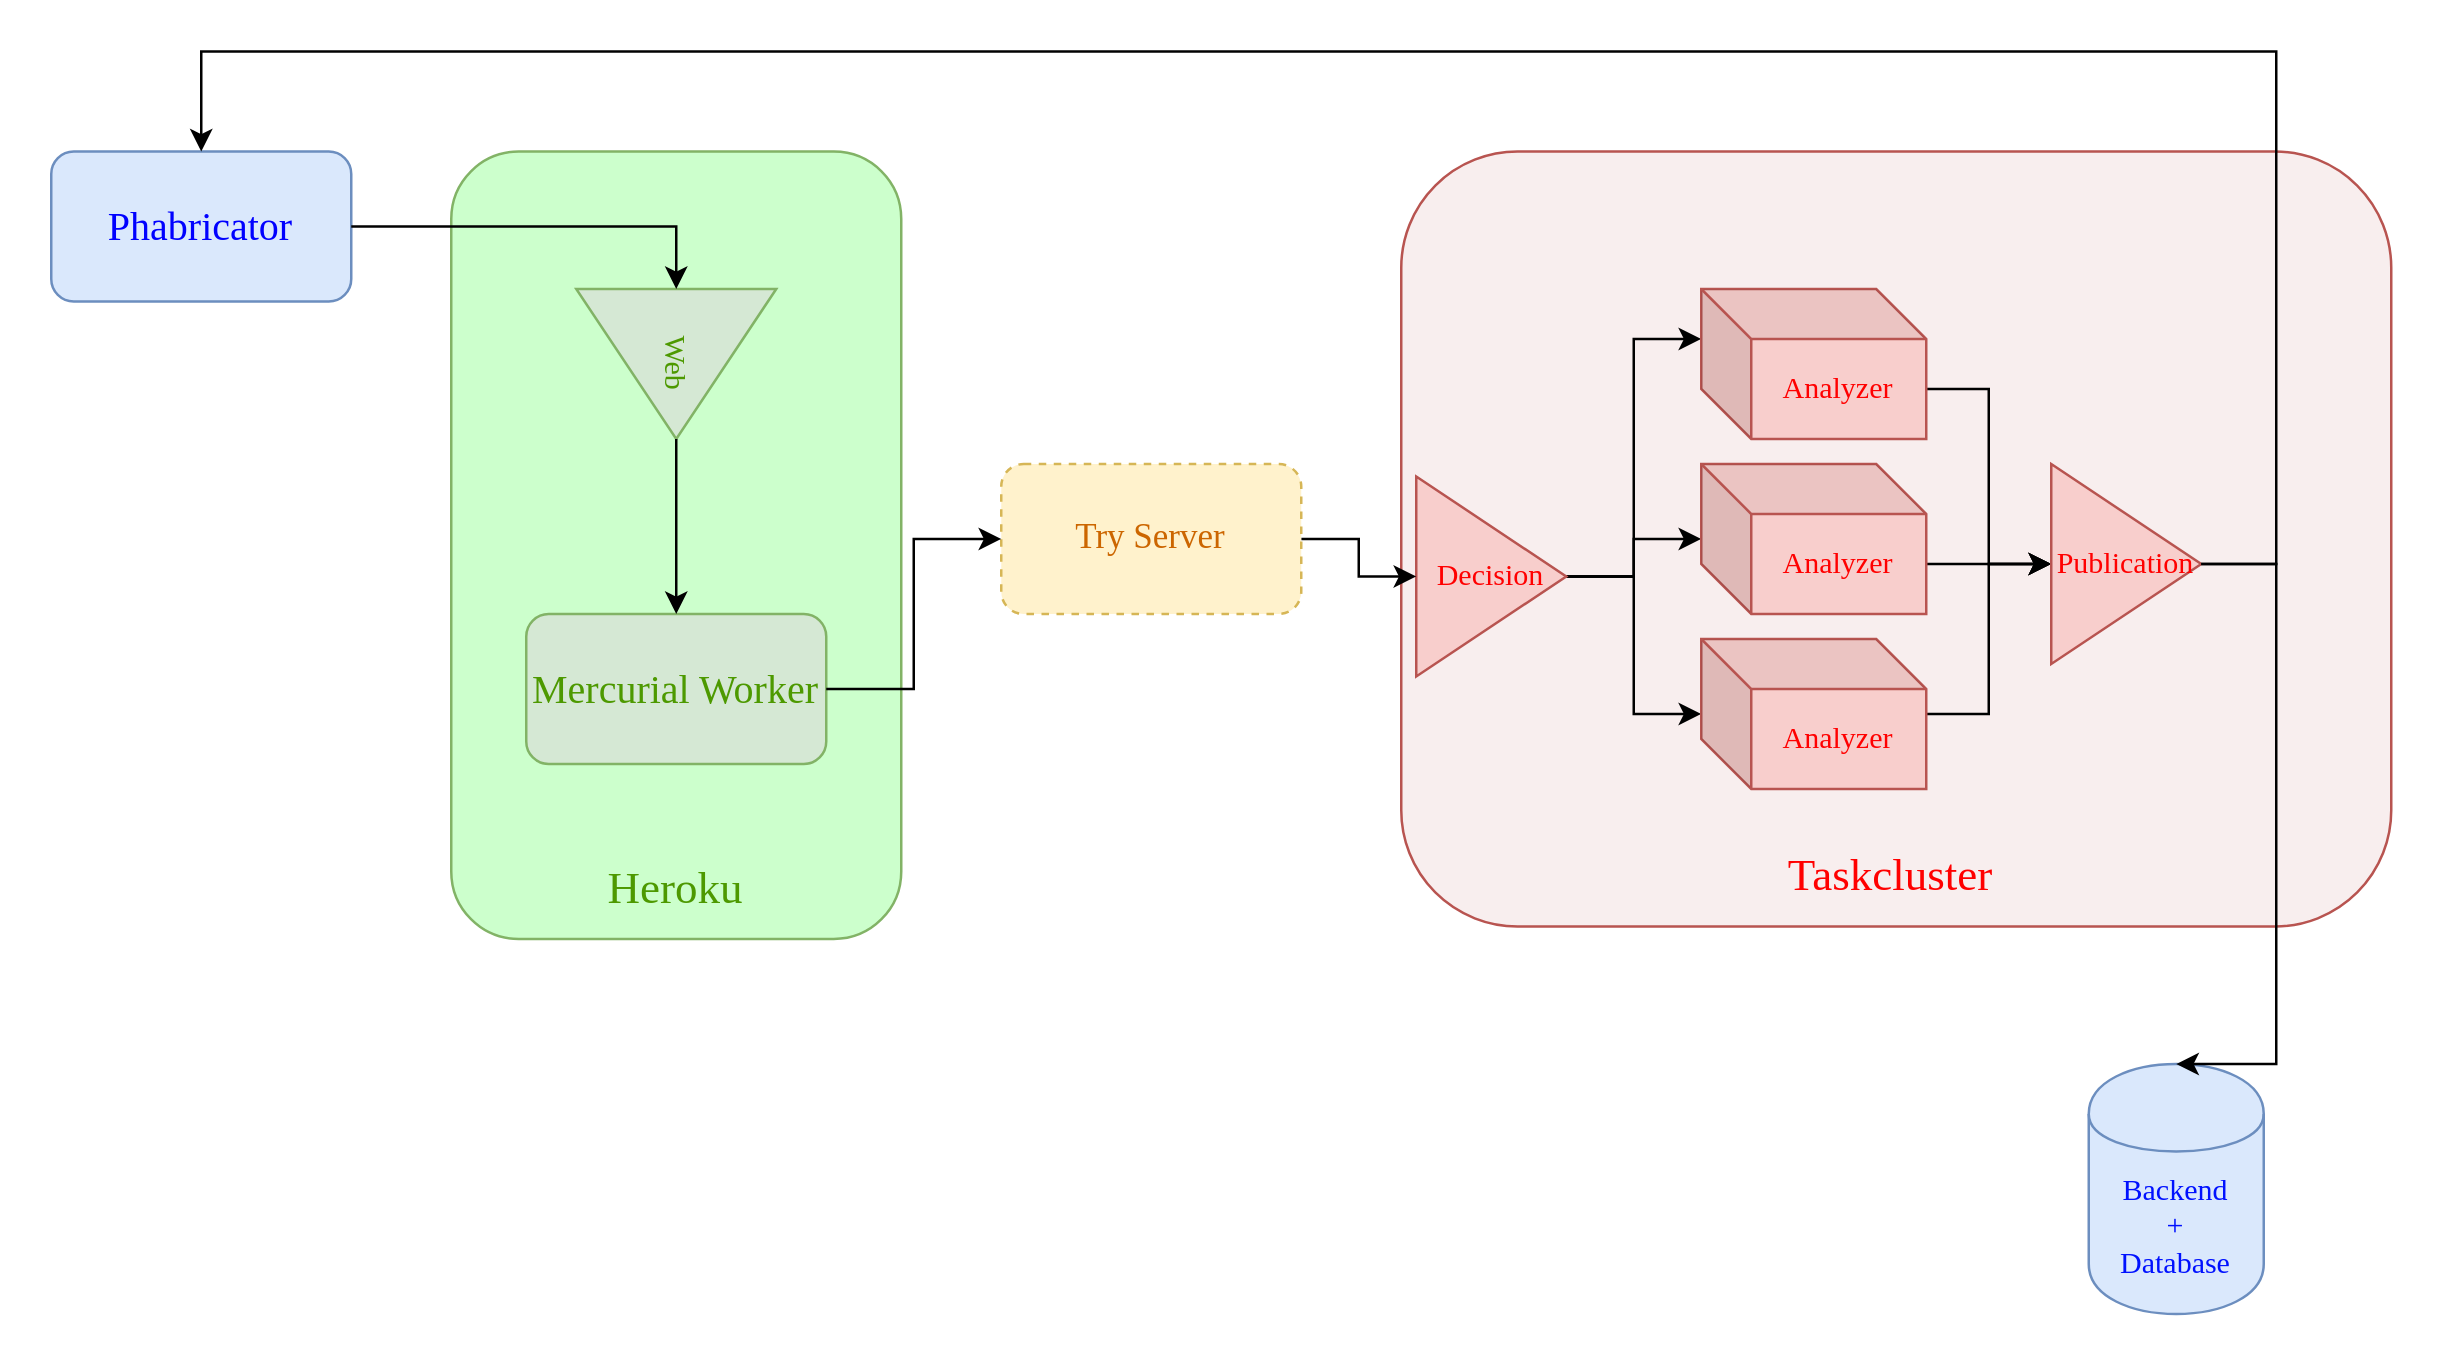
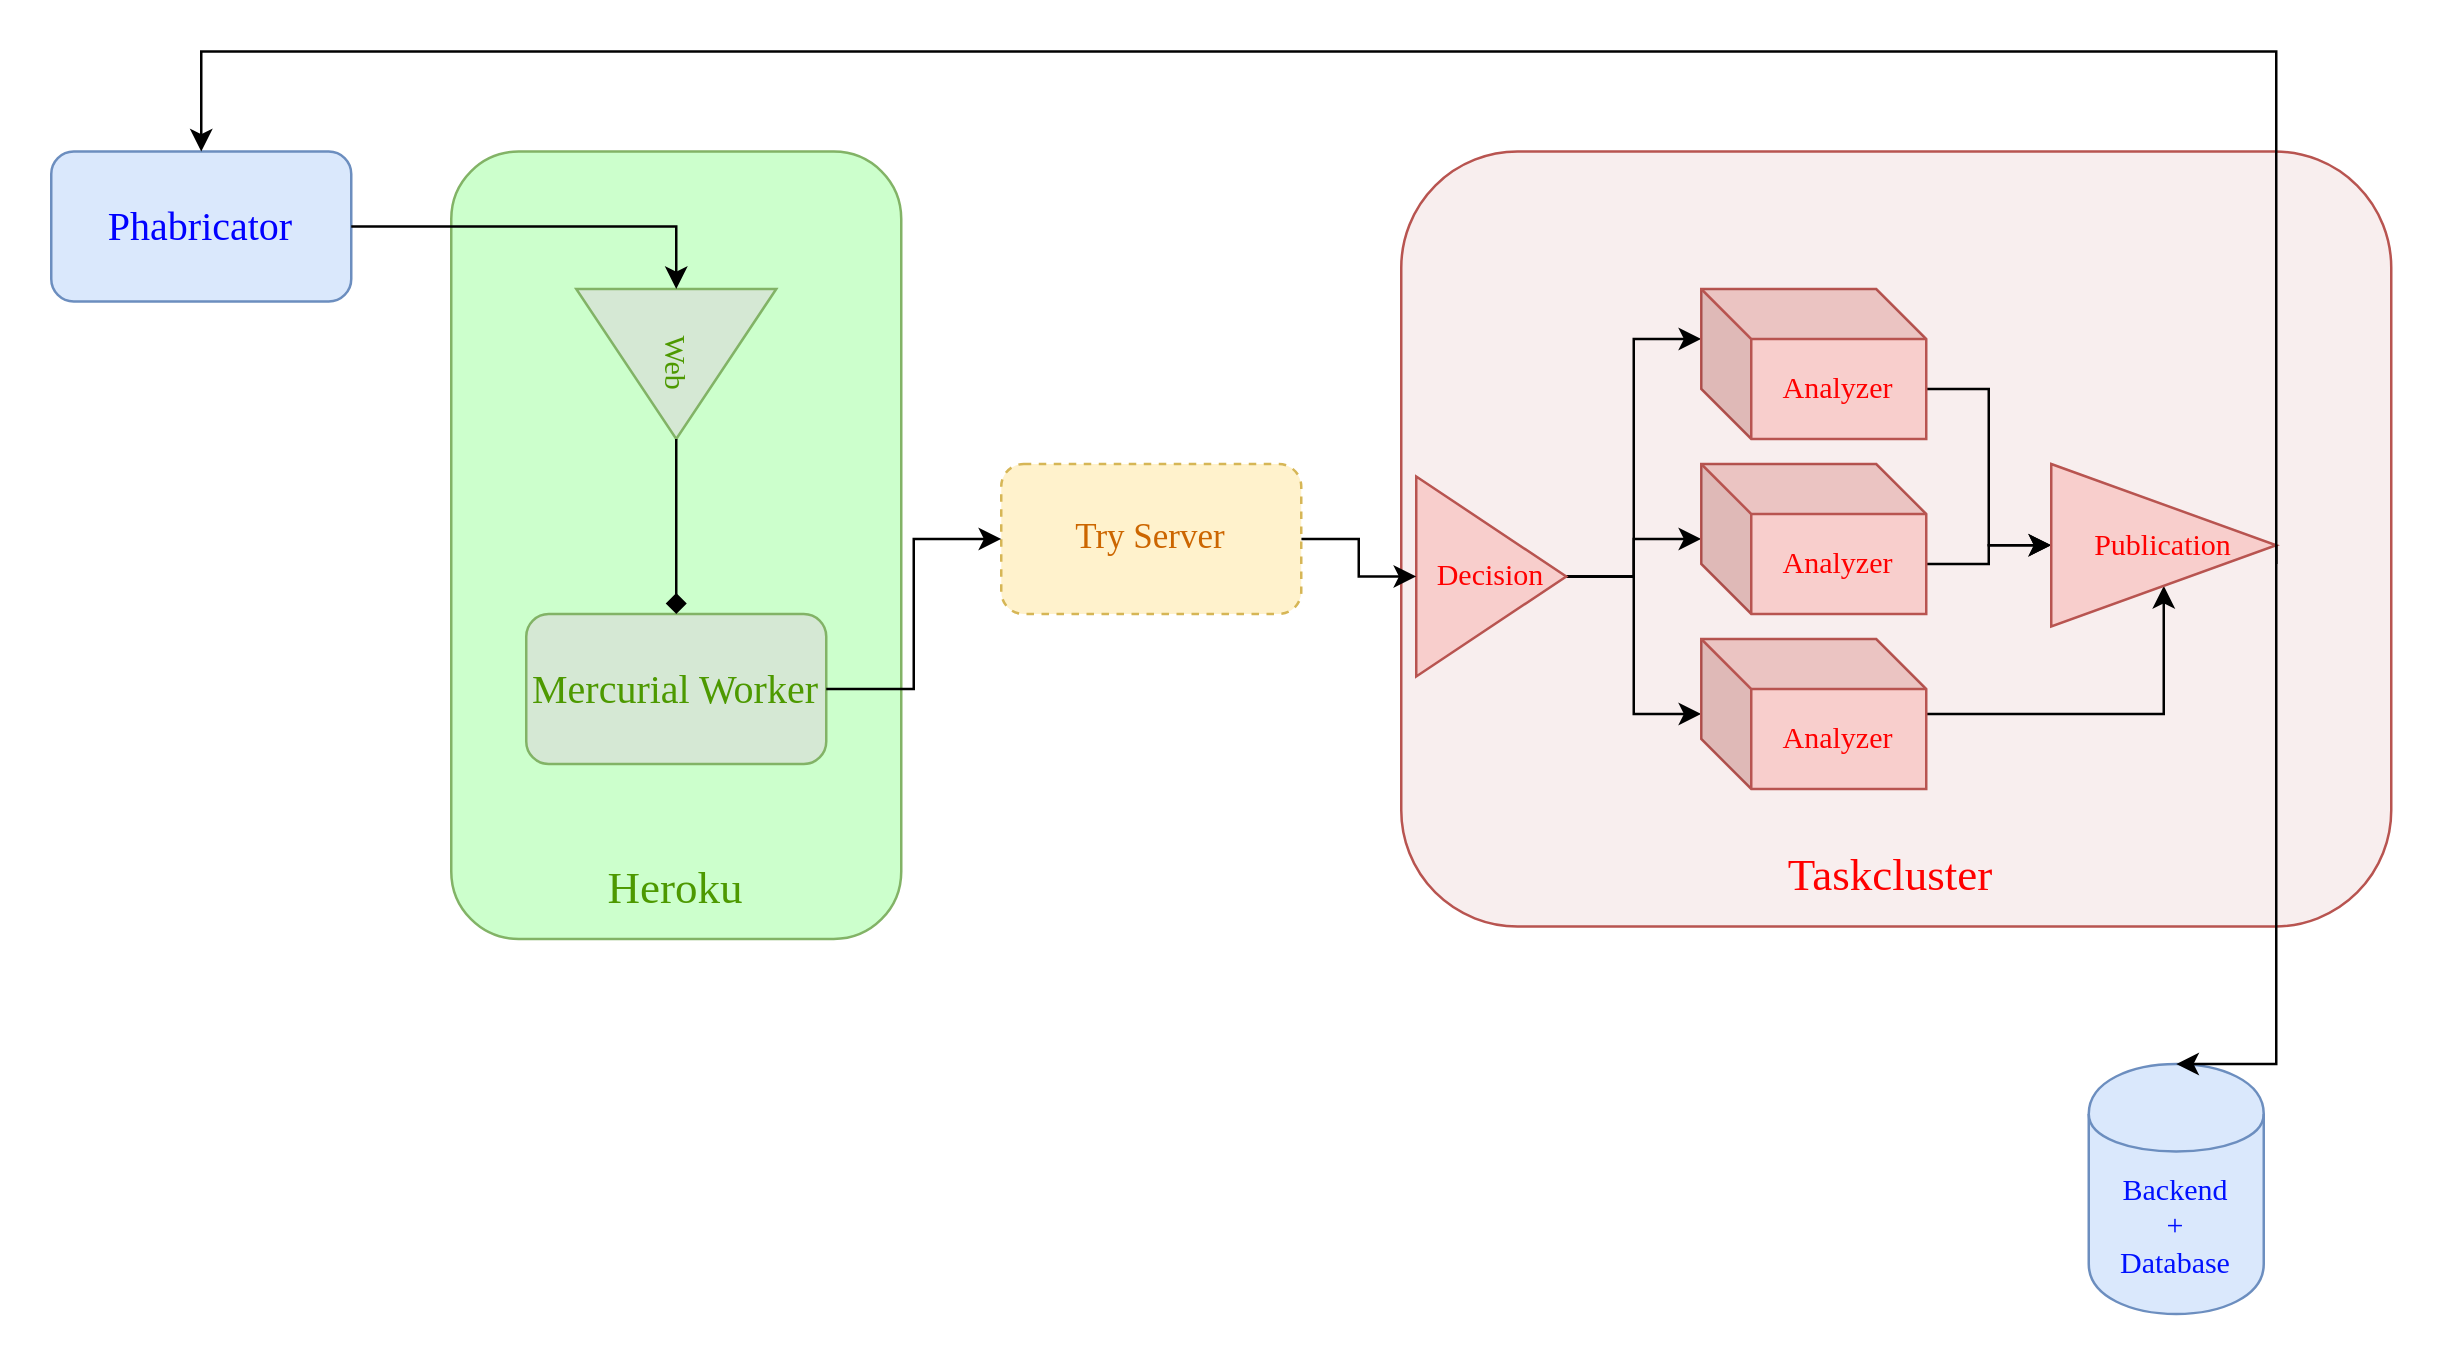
(2126, 564) -> (2164, 545)
(676, 595) -> (676, 593)
